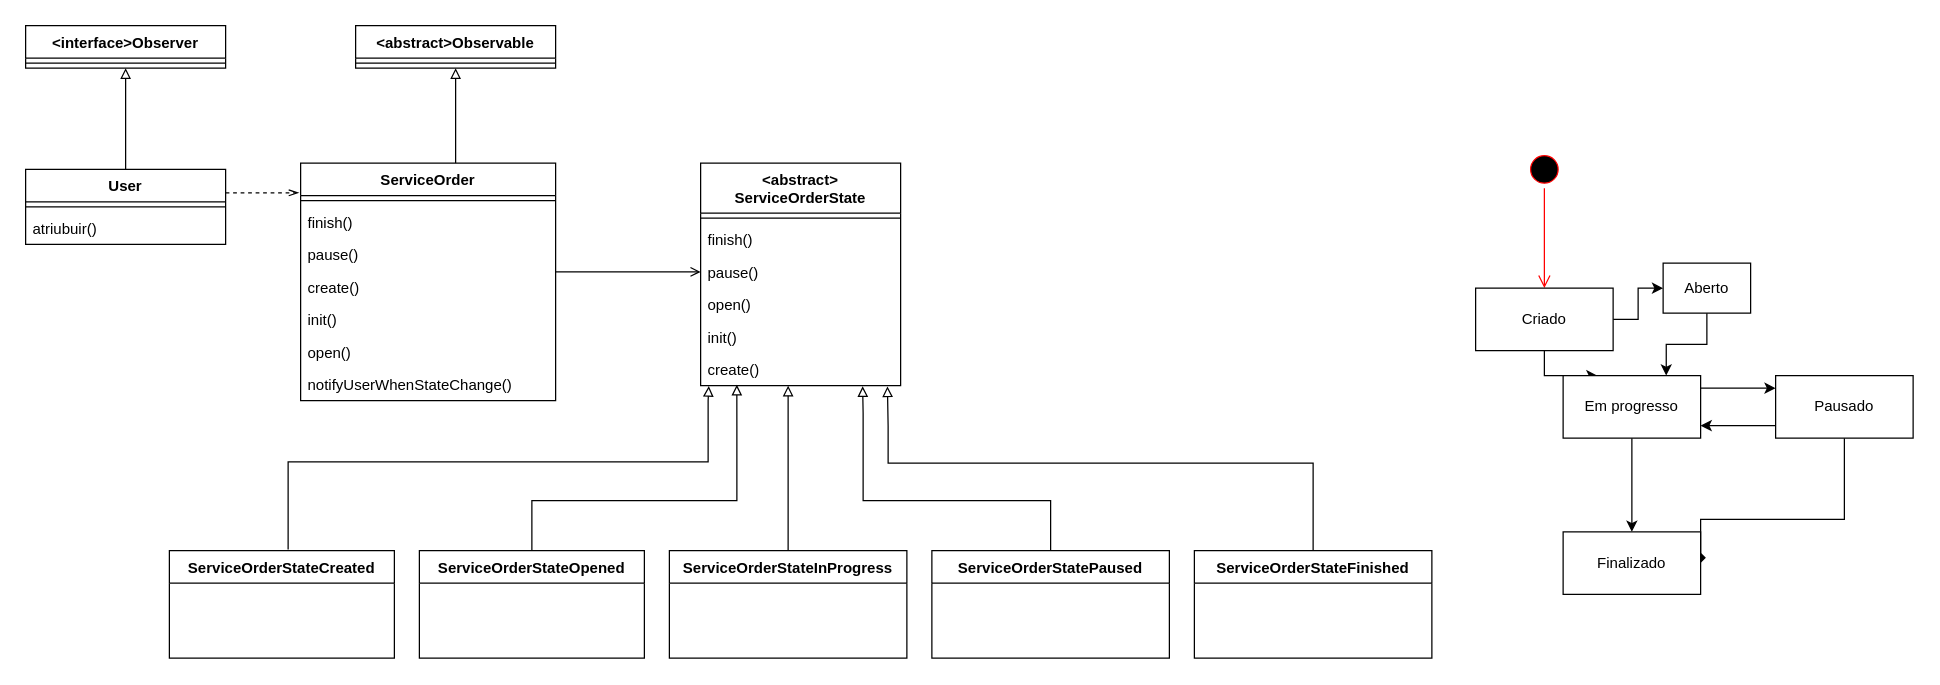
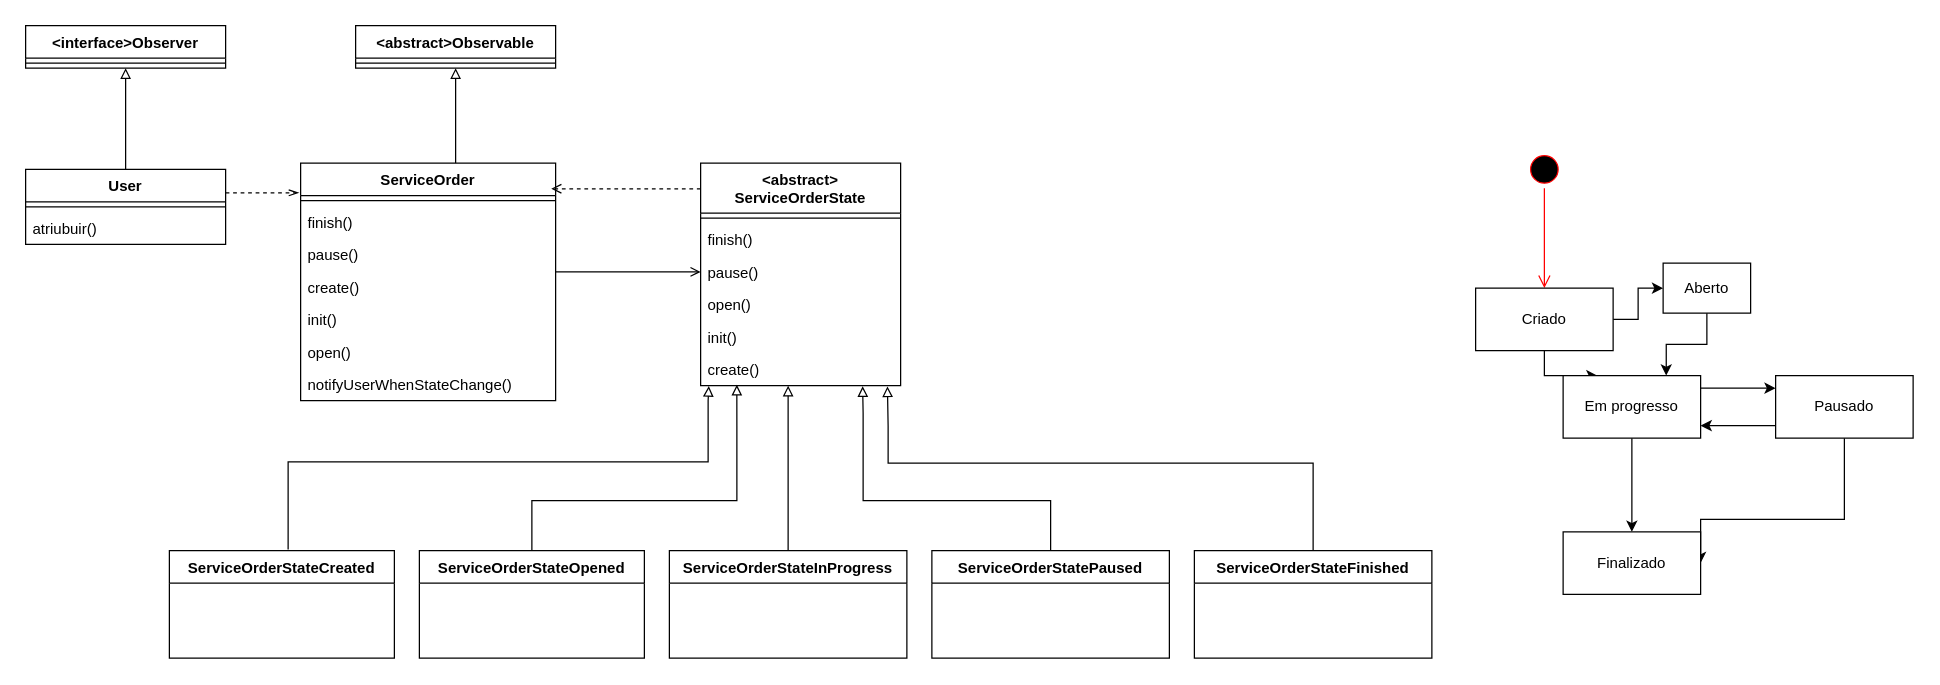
none -> (628, 189)
(1701, 552) -> (1701, 553)
